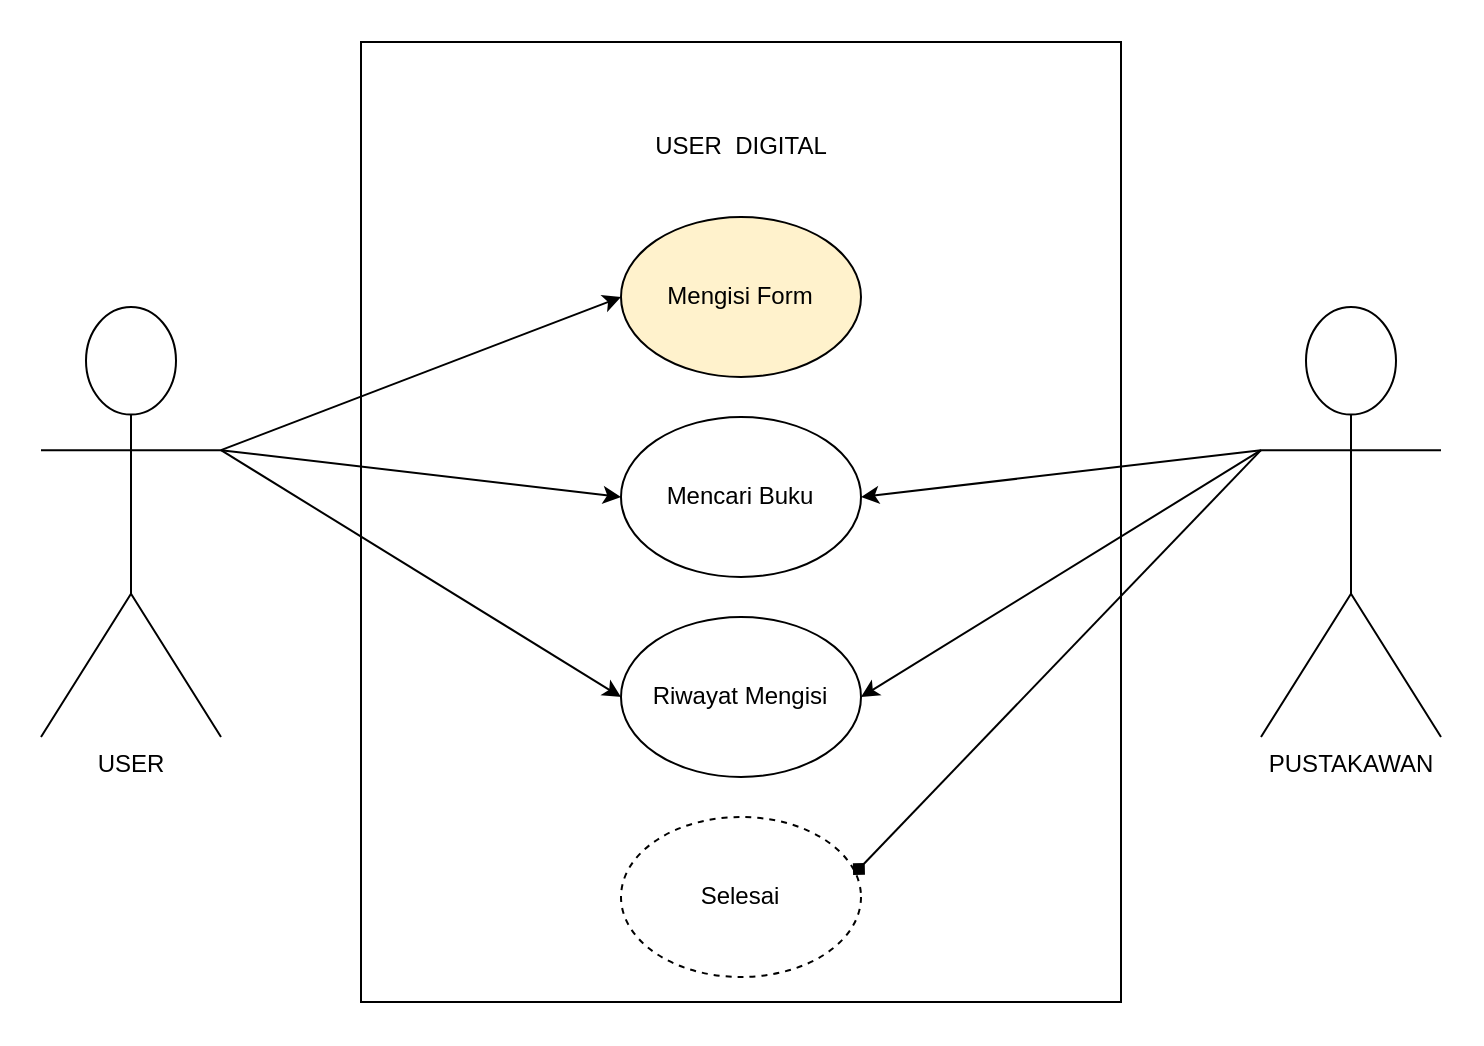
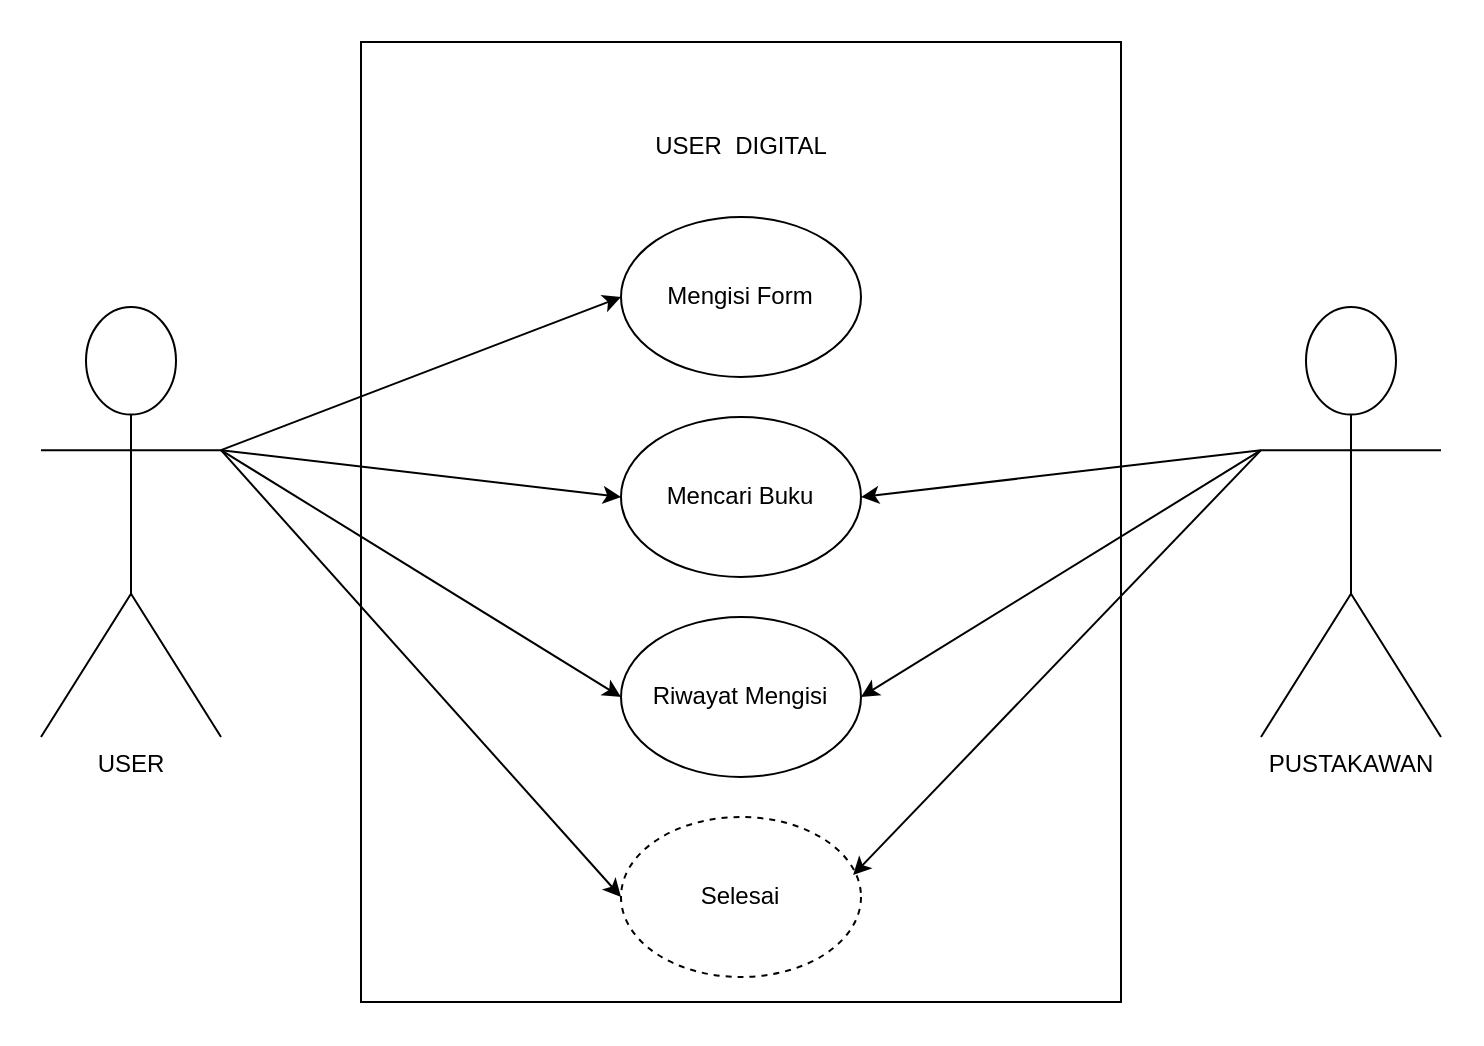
(741, 297) -> (741, 297)
none -> (421, 673)
(864, 863) -> (863, 864)
